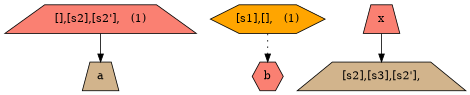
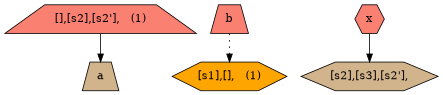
(382, 19) -> (370, 19)
(268, 44) -> (230, 44)
(268, 76) -> (230, 19)
(382, 76) -> (370, 76)
